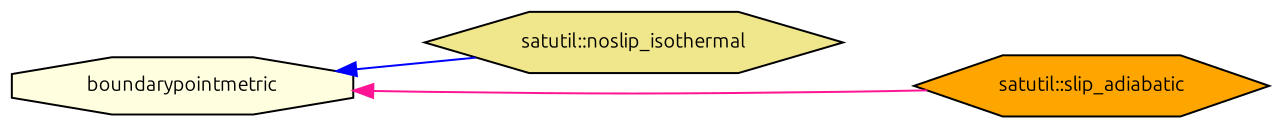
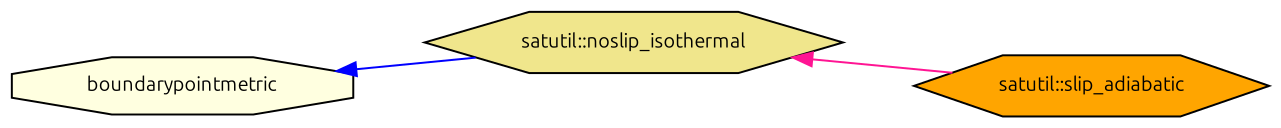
(650, 93) -> (882, 66)
